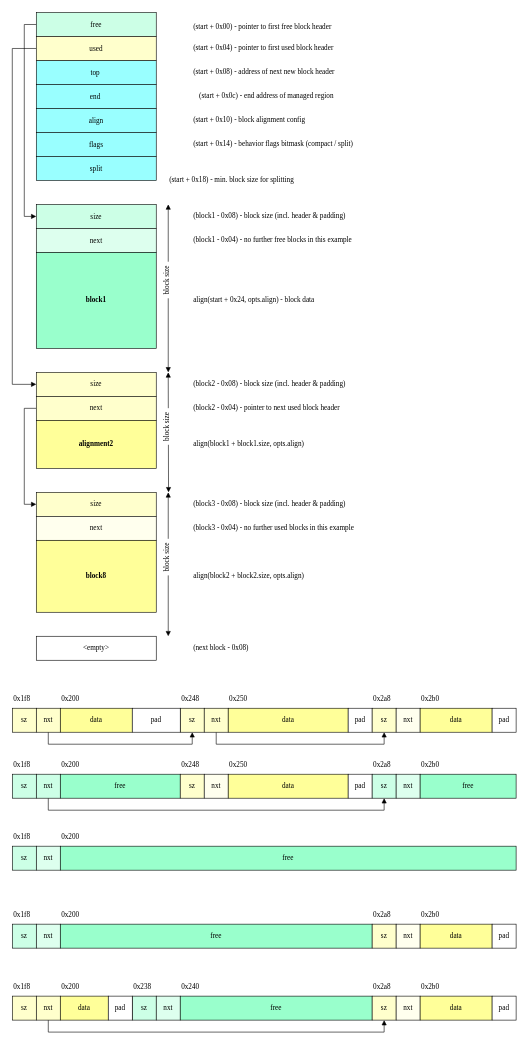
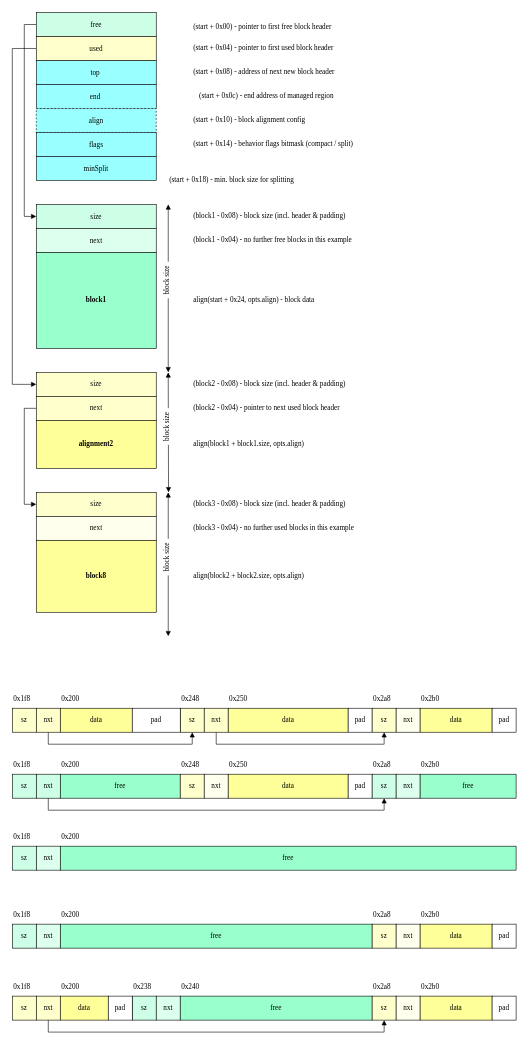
(96, 120) -> (96, 120)
(96, 168) -> (96, 168)
(96, 648) -> none
(231, 648) -> none
